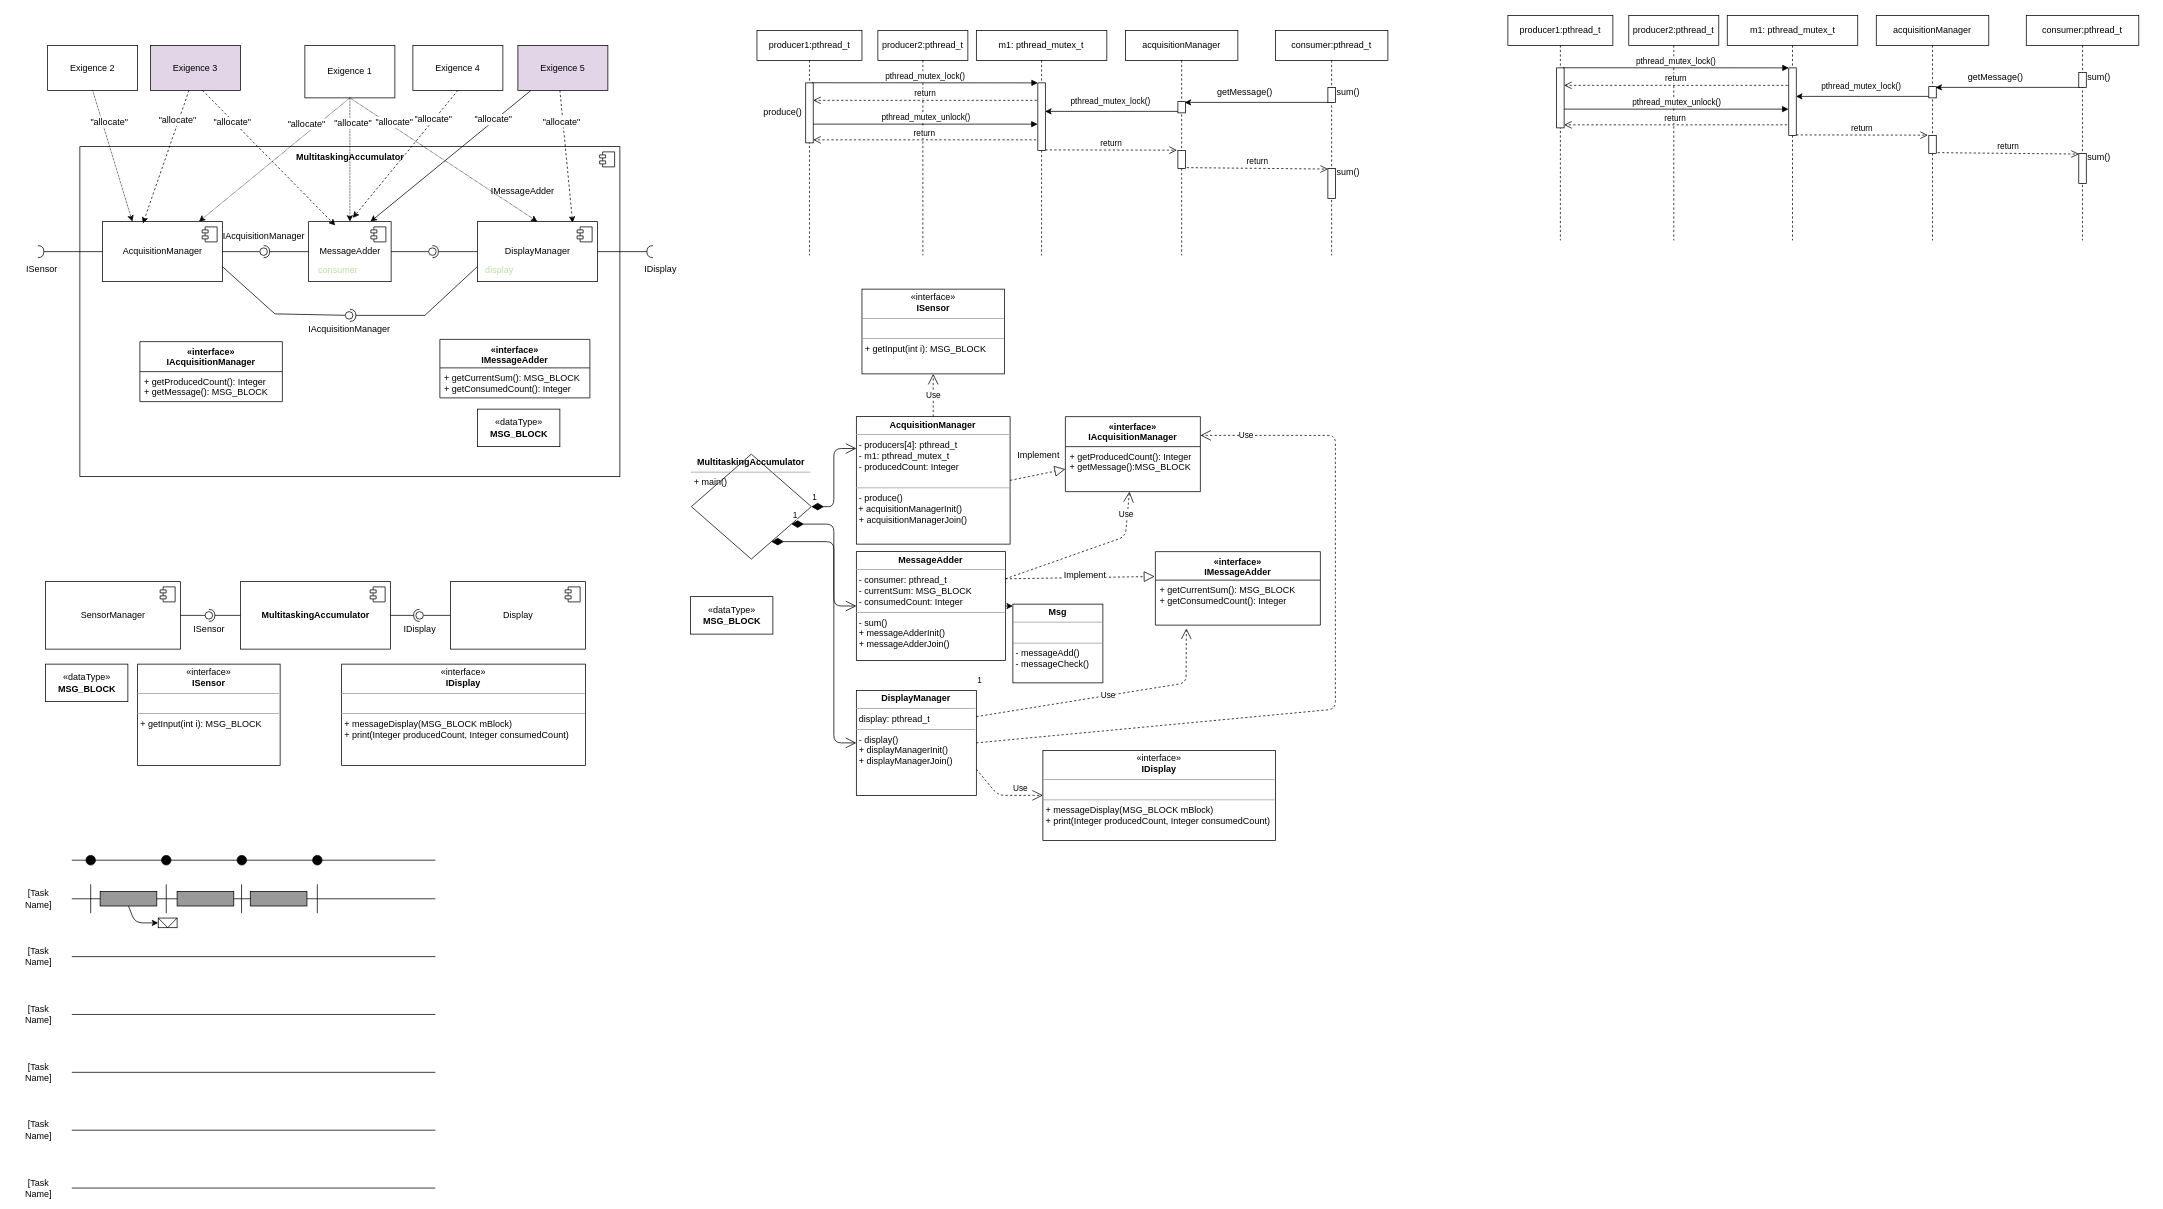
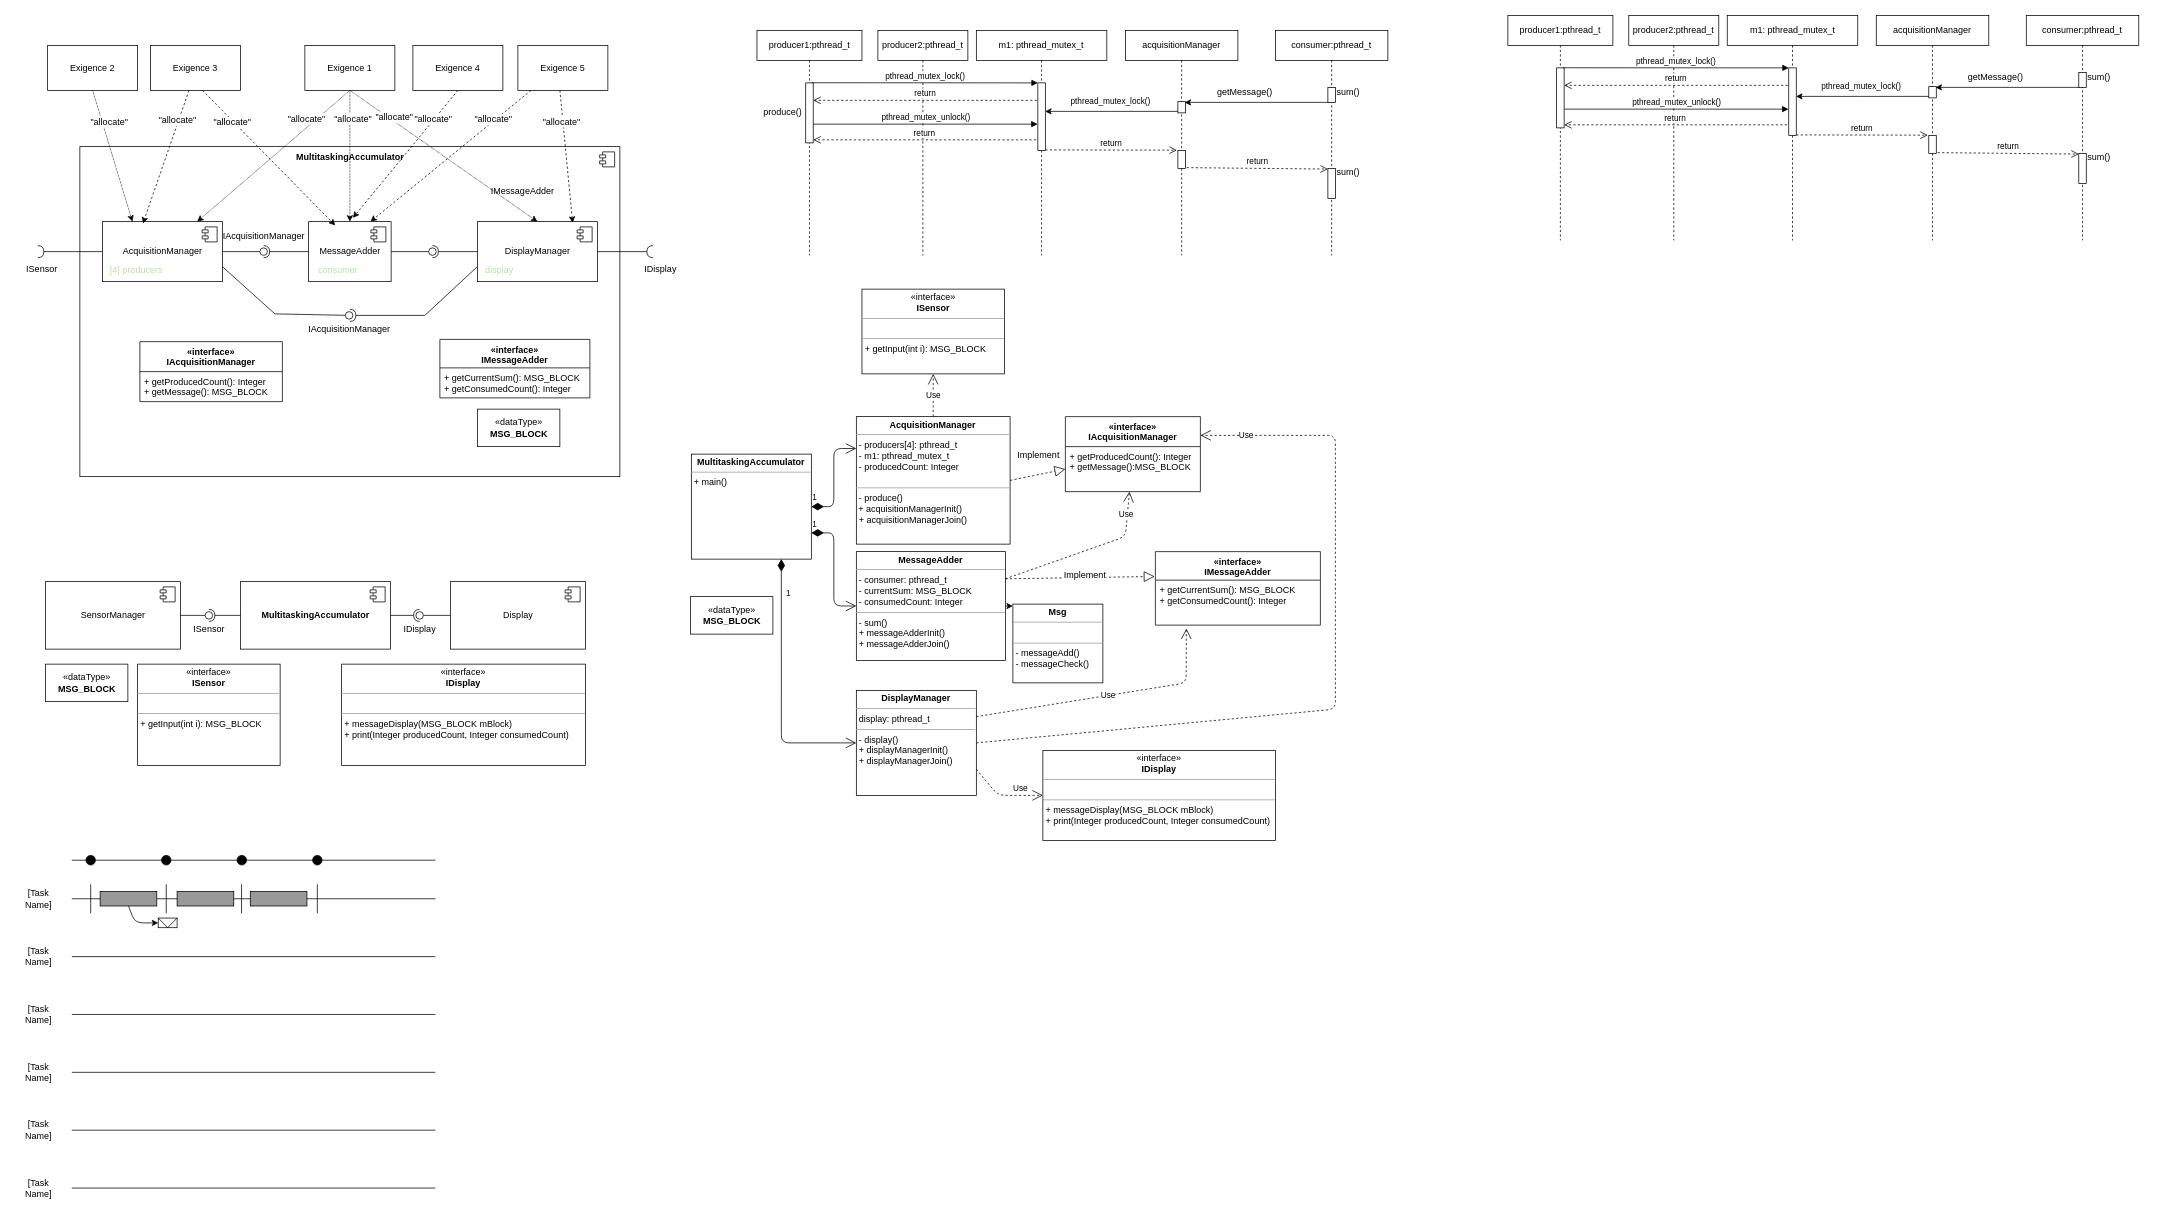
(195, 68) -> (195, 68)
(563, 68) -> (563, 68)
(350, 72) -> (350, 68)
(409, 190) -> (409, 190)
none -> (136, 270)
(751, 507) -> (751, 507)
